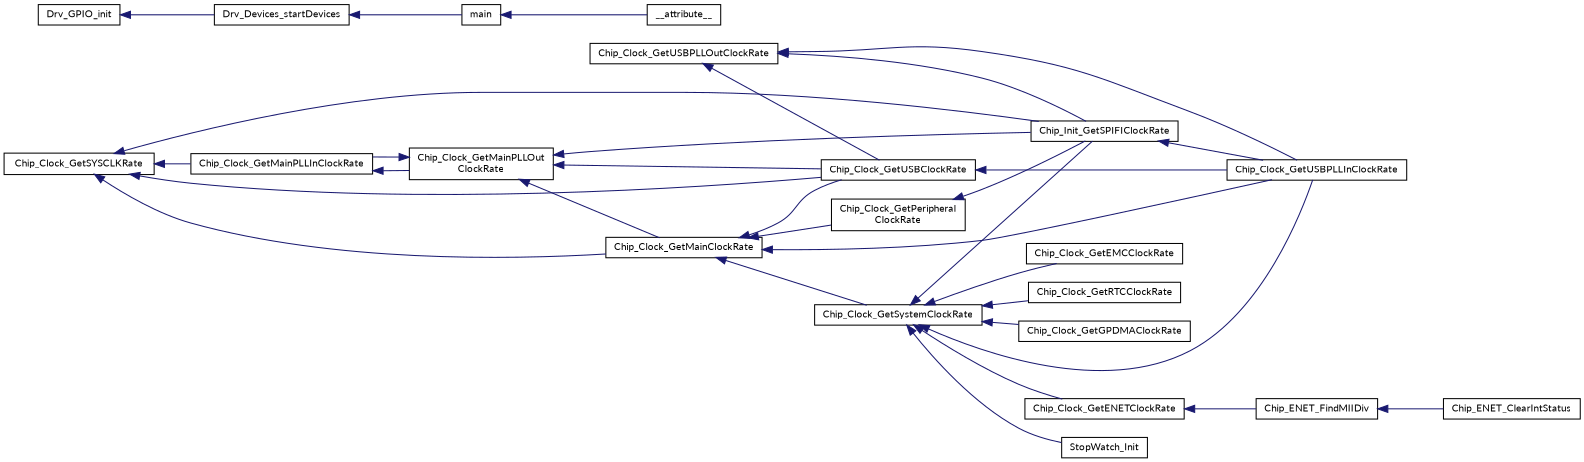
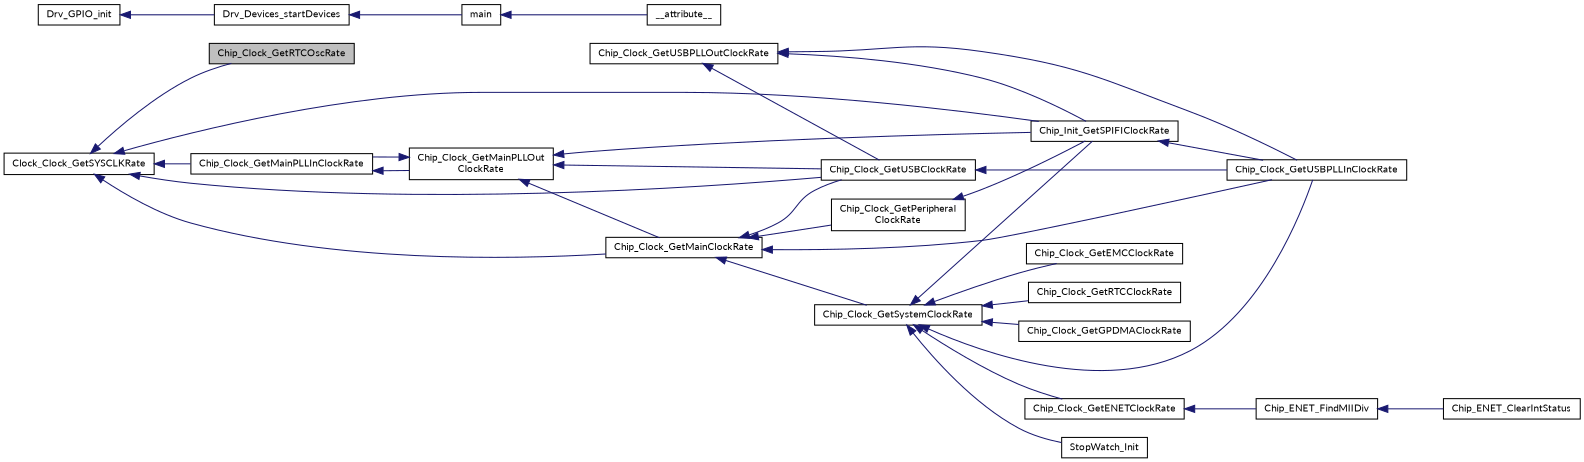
none -> (282, 54)
(79, 164) -> (79, 164)
